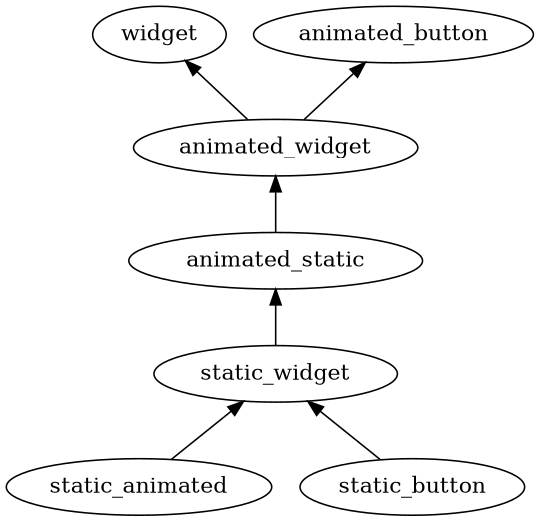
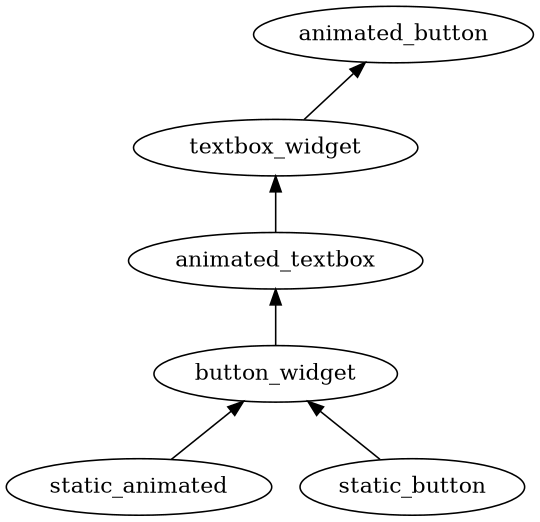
(159, 35) -> none
(276, 148) -> (276, 148)
(276, 261) -> (276, 261)
(276, 374) -> (276, 374)
